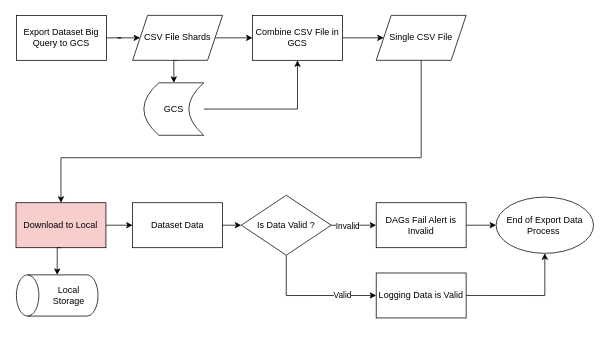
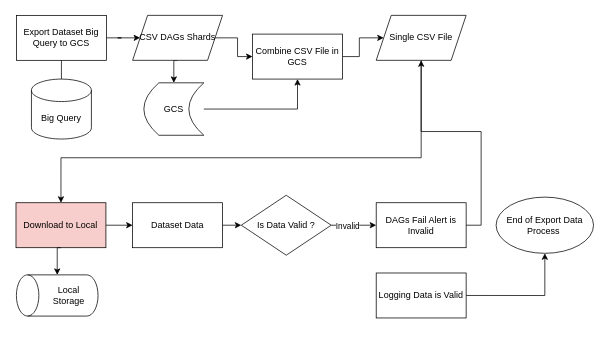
(177, 38) -> (177, 38)
(297, 38) -> (297, 57)
none -> (61, 70)
none -> (61, 109)
(485, 225) -> (481, 151)
(308, 296) -> none
